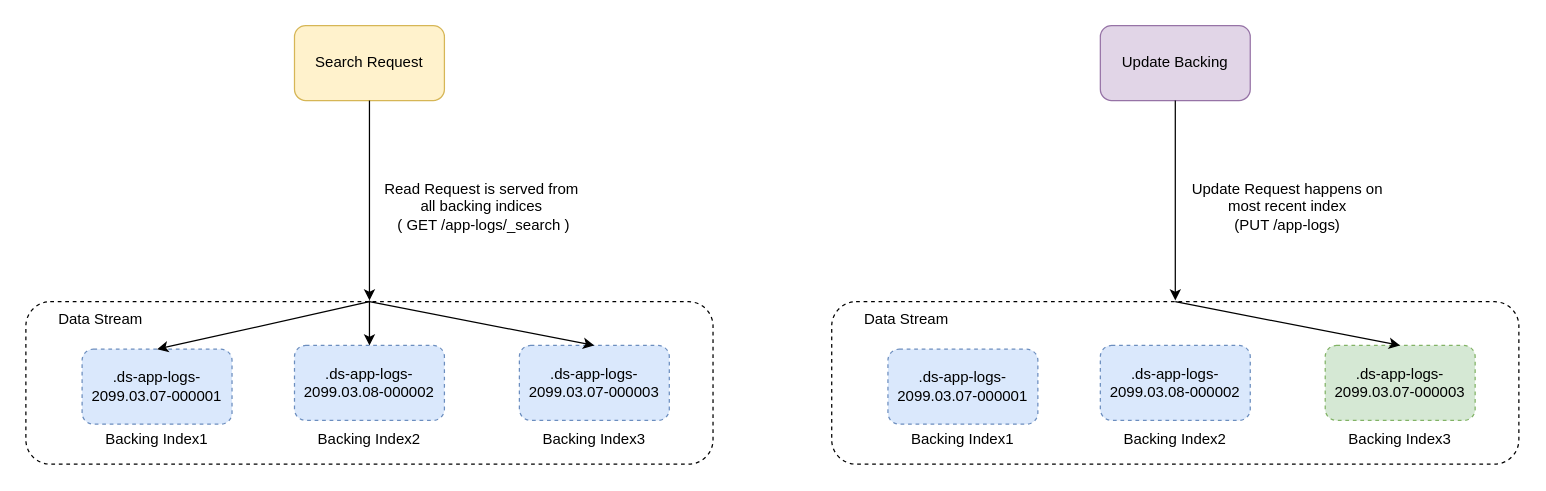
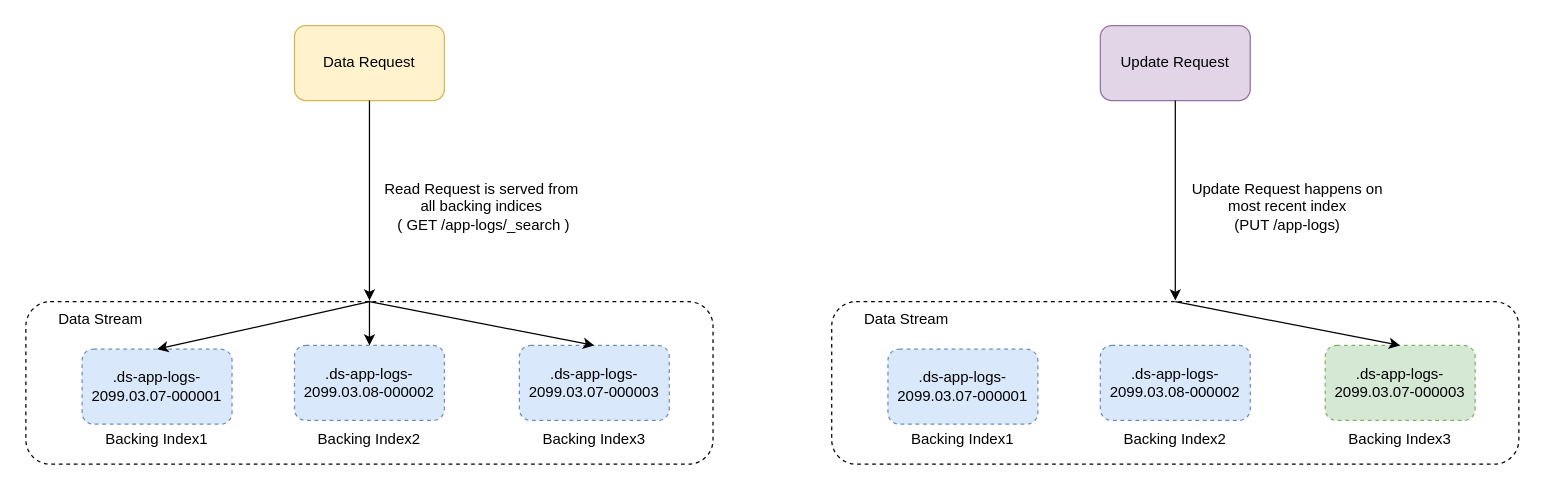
(369, 63) -> (369, 63)
(1176, 63) -> (1176, 63)
